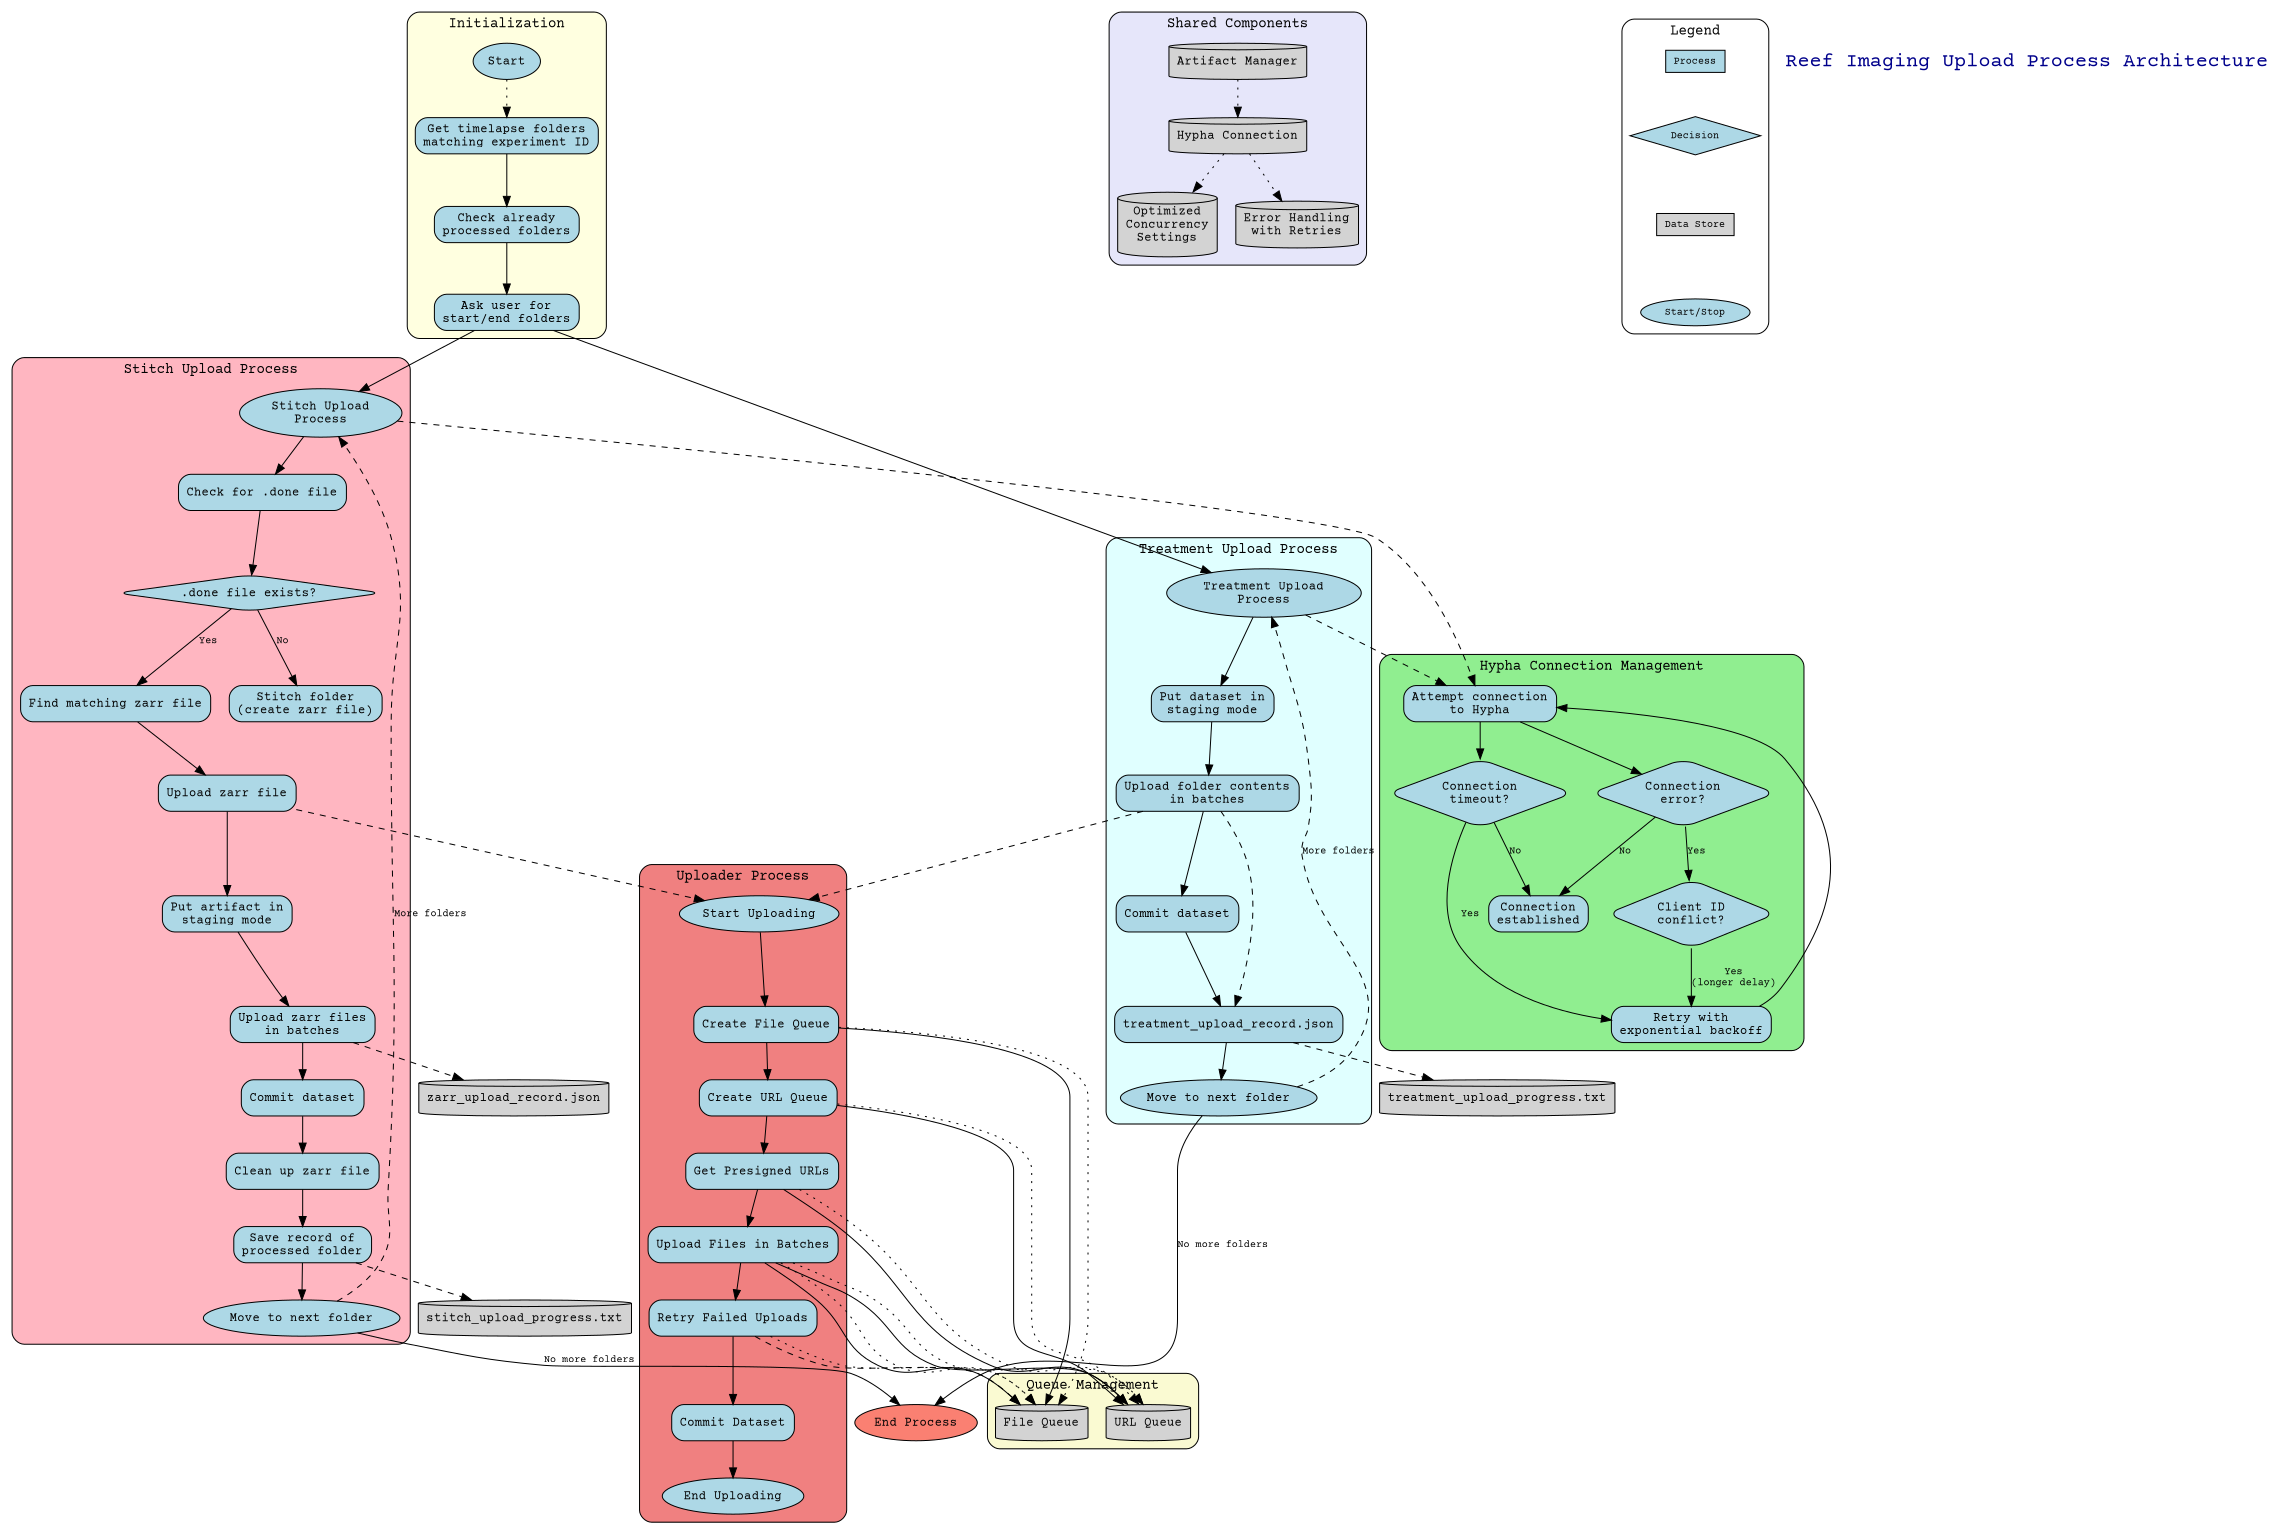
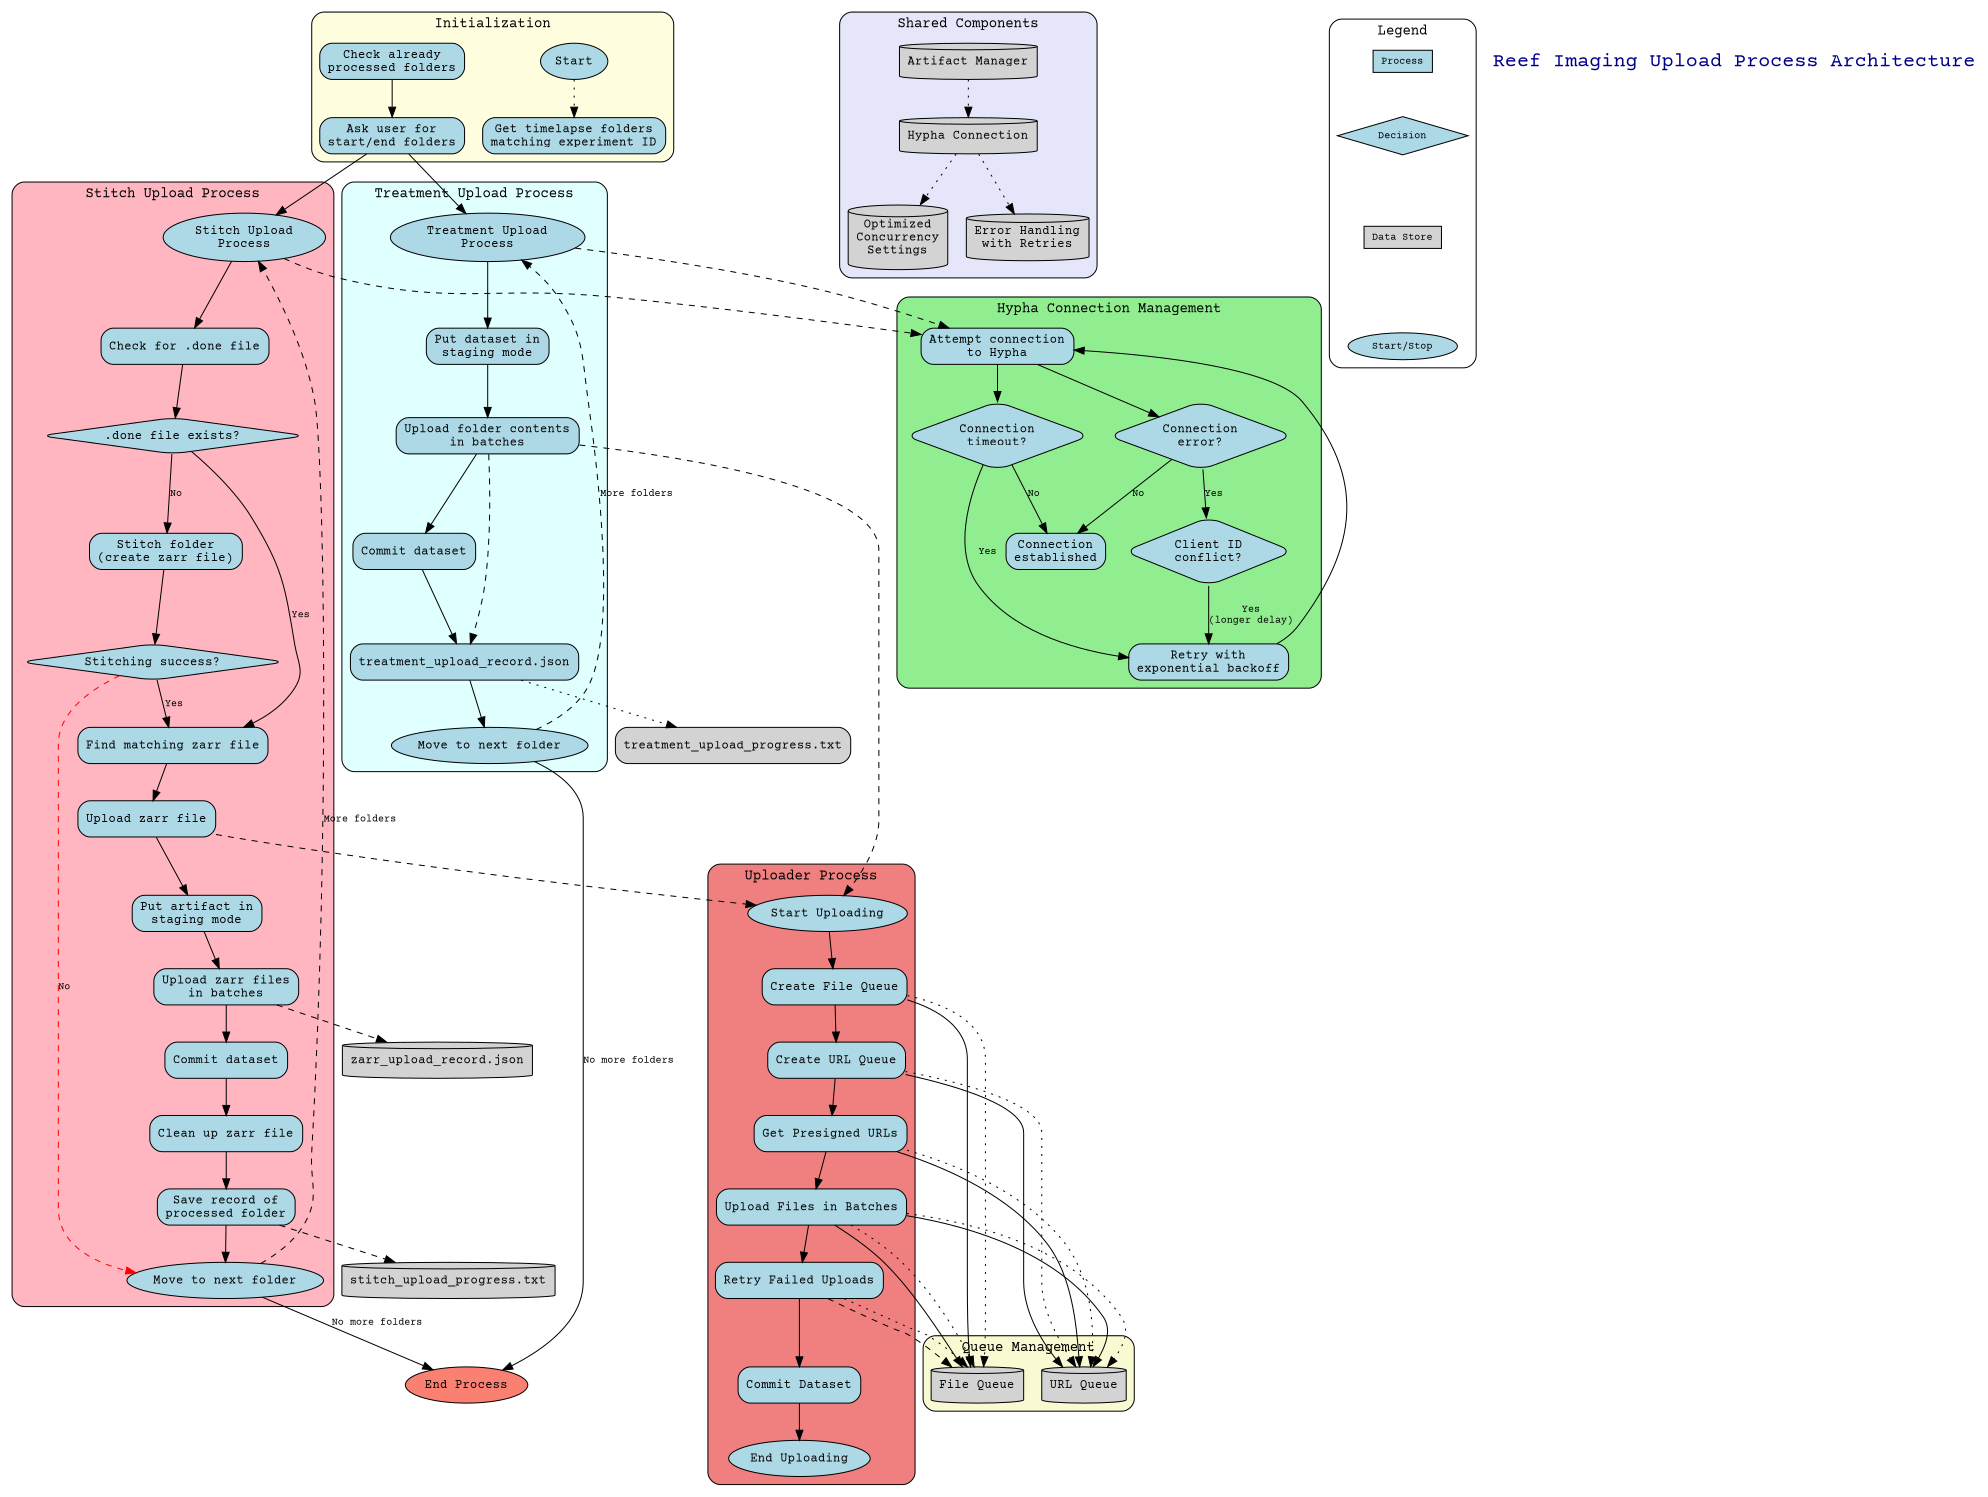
(507, 175) -> none
none -> (153, 662)
(1358, 1060) -> (594, 702)
(1497, 1098) -> (733, 746)
